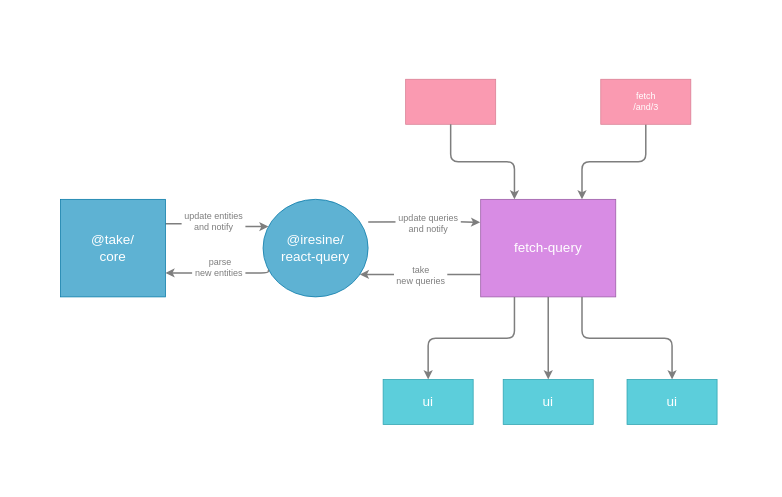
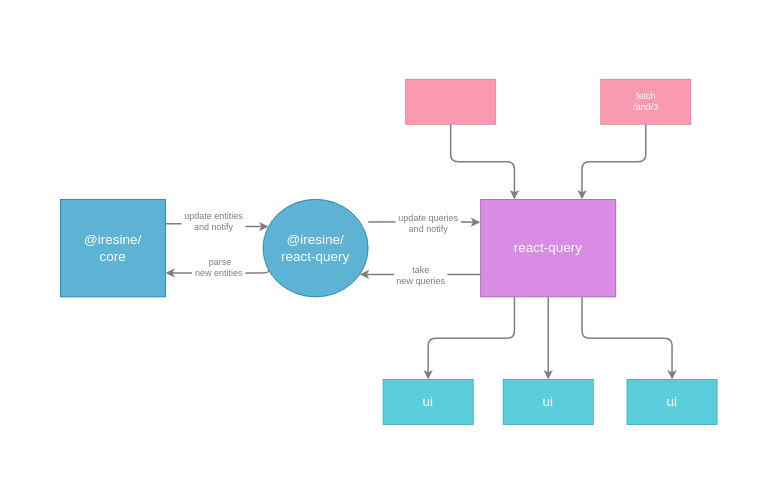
(113, 248) -> (113, 248)
(548, 248) -> (548, 248)
